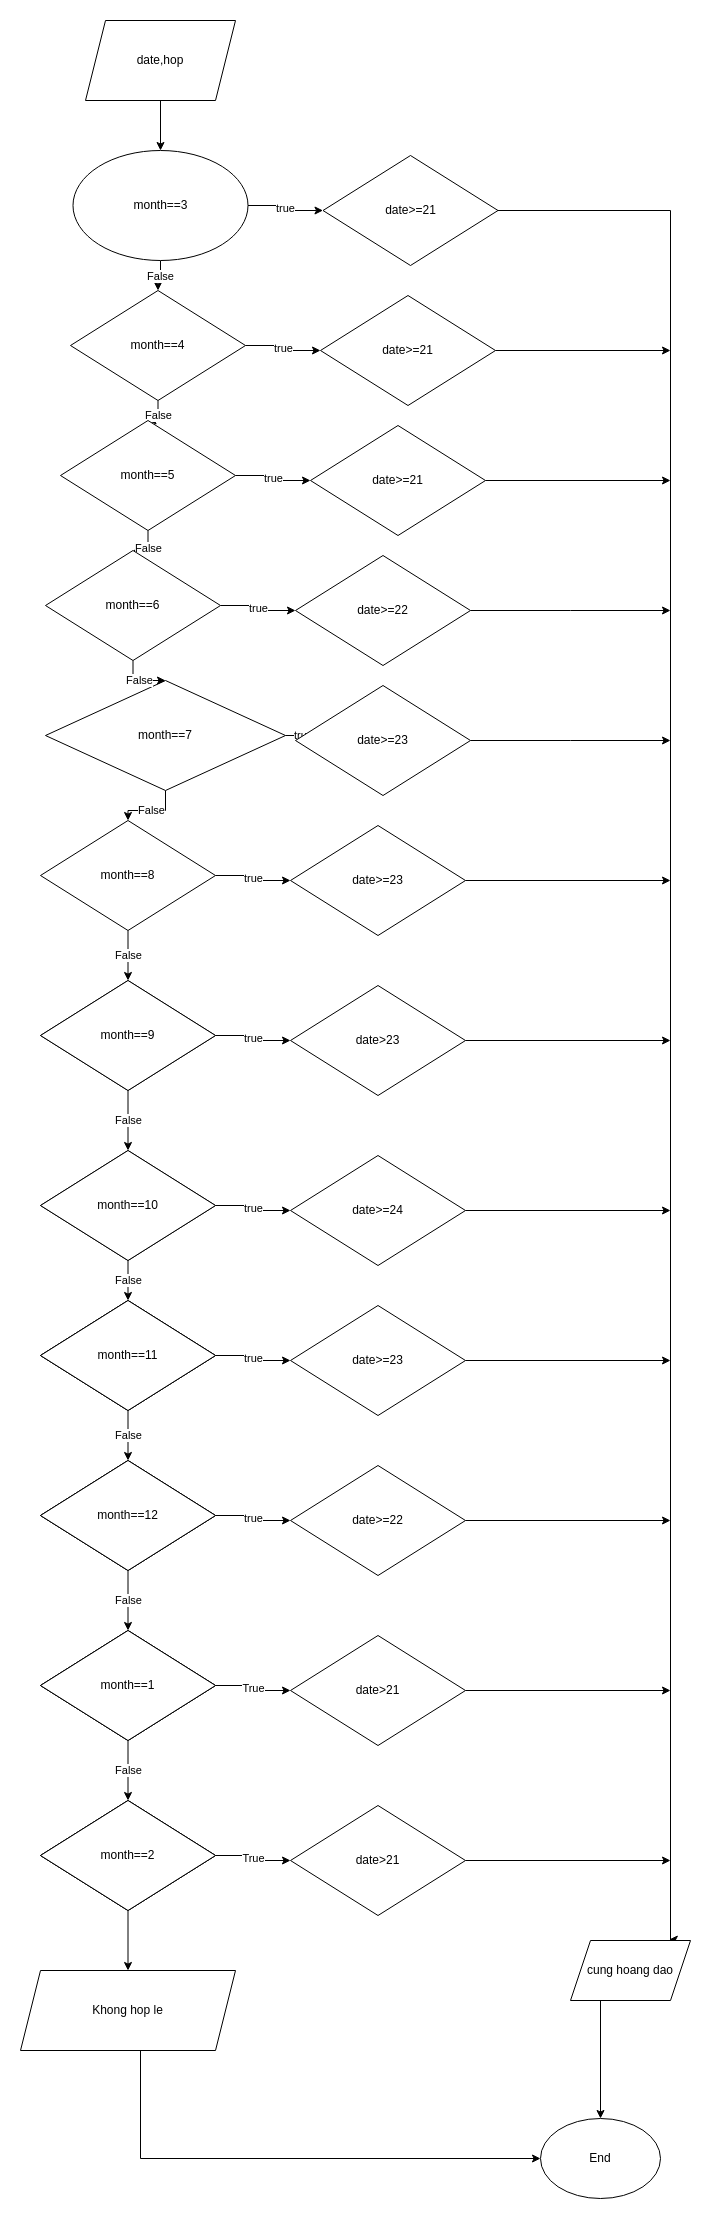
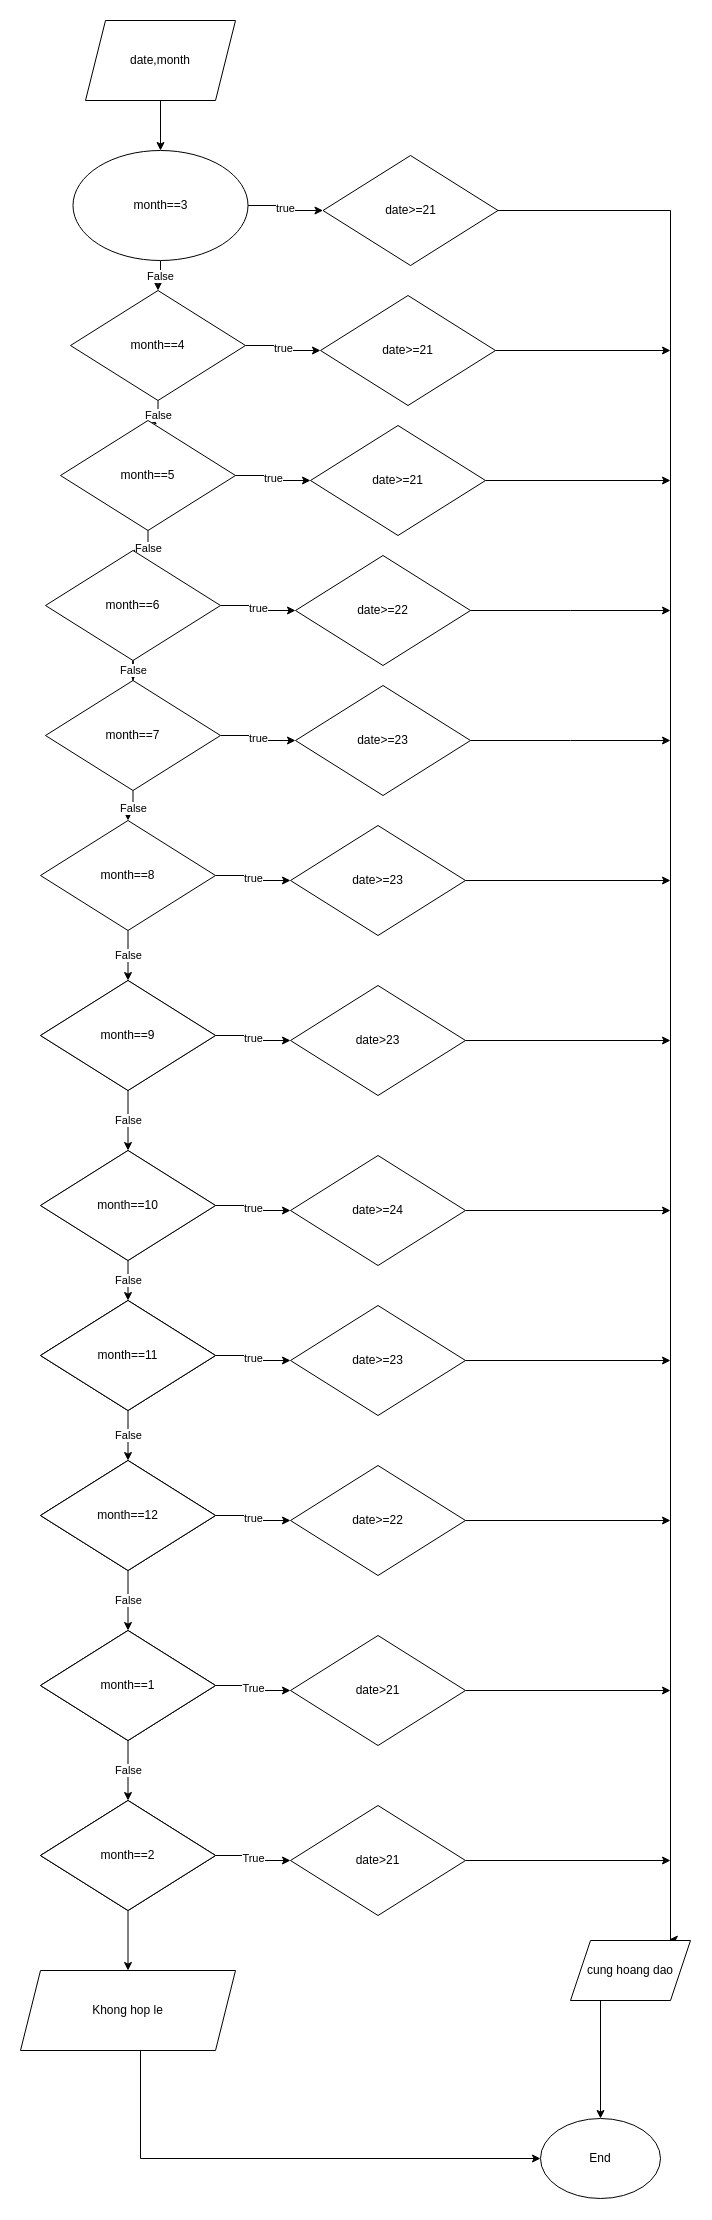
(161, 61) -> (161, 61)
(166, 736) -> (133, 736)
